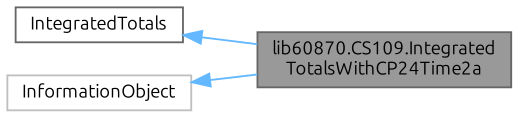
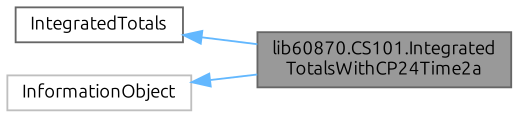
(384, 60) -> (384, 60)
